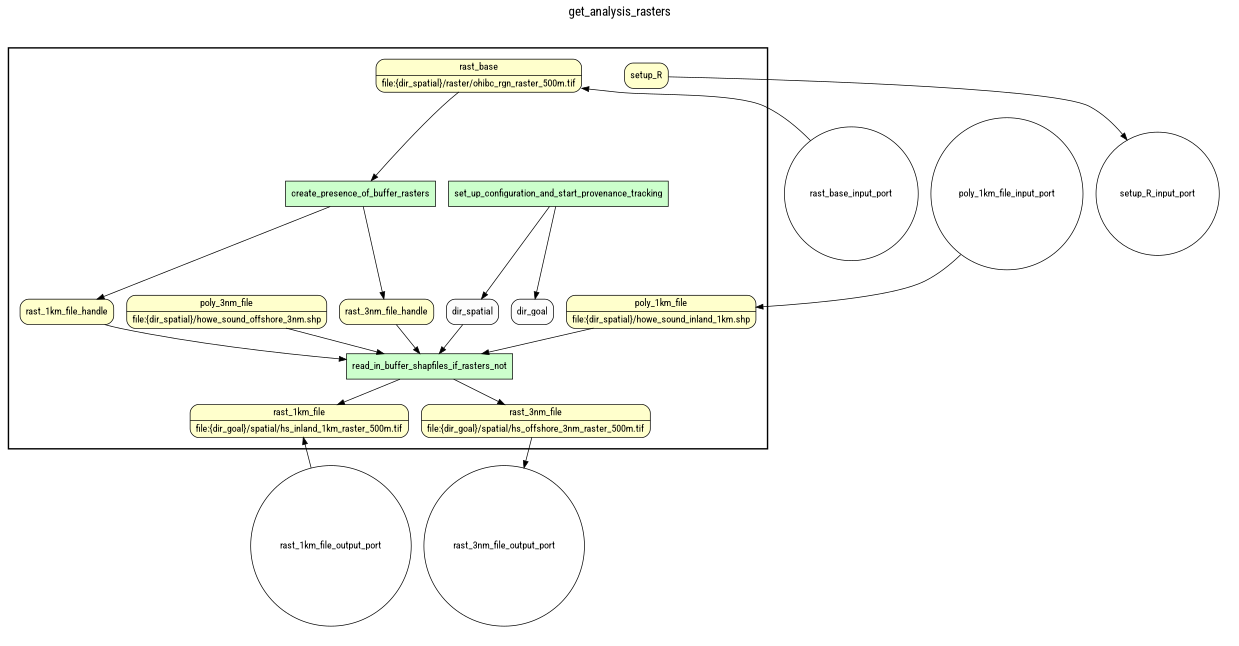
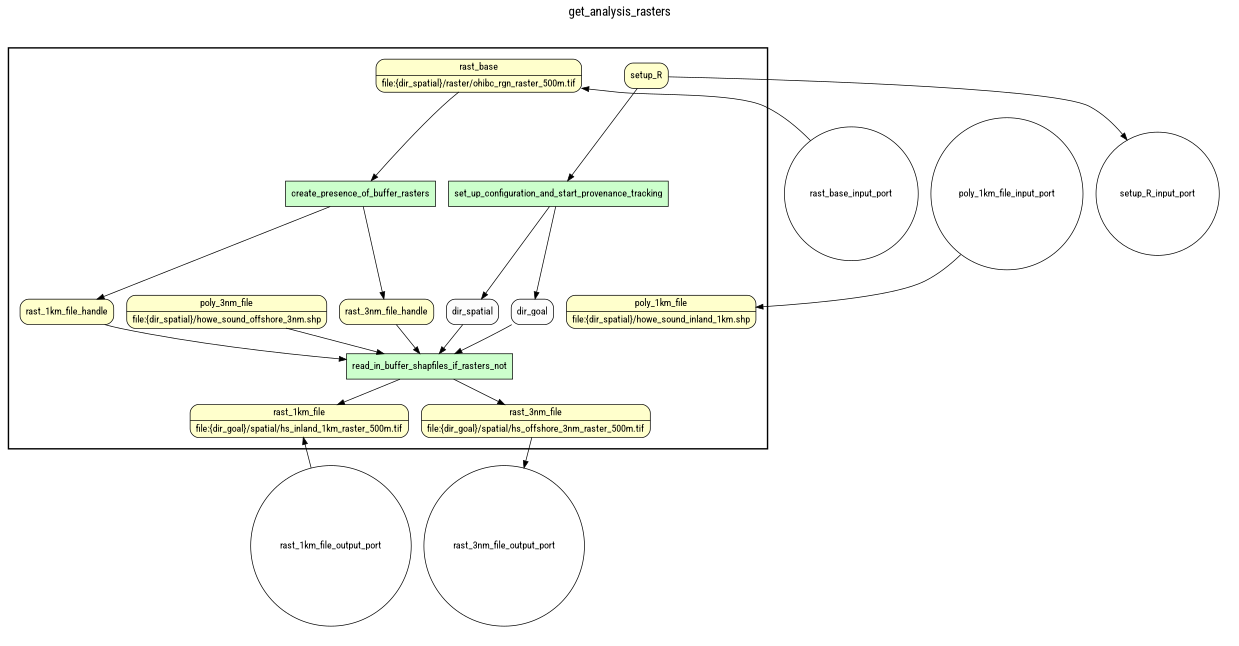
none -> (605, 132)
(541, 340) -> (487, 338)
